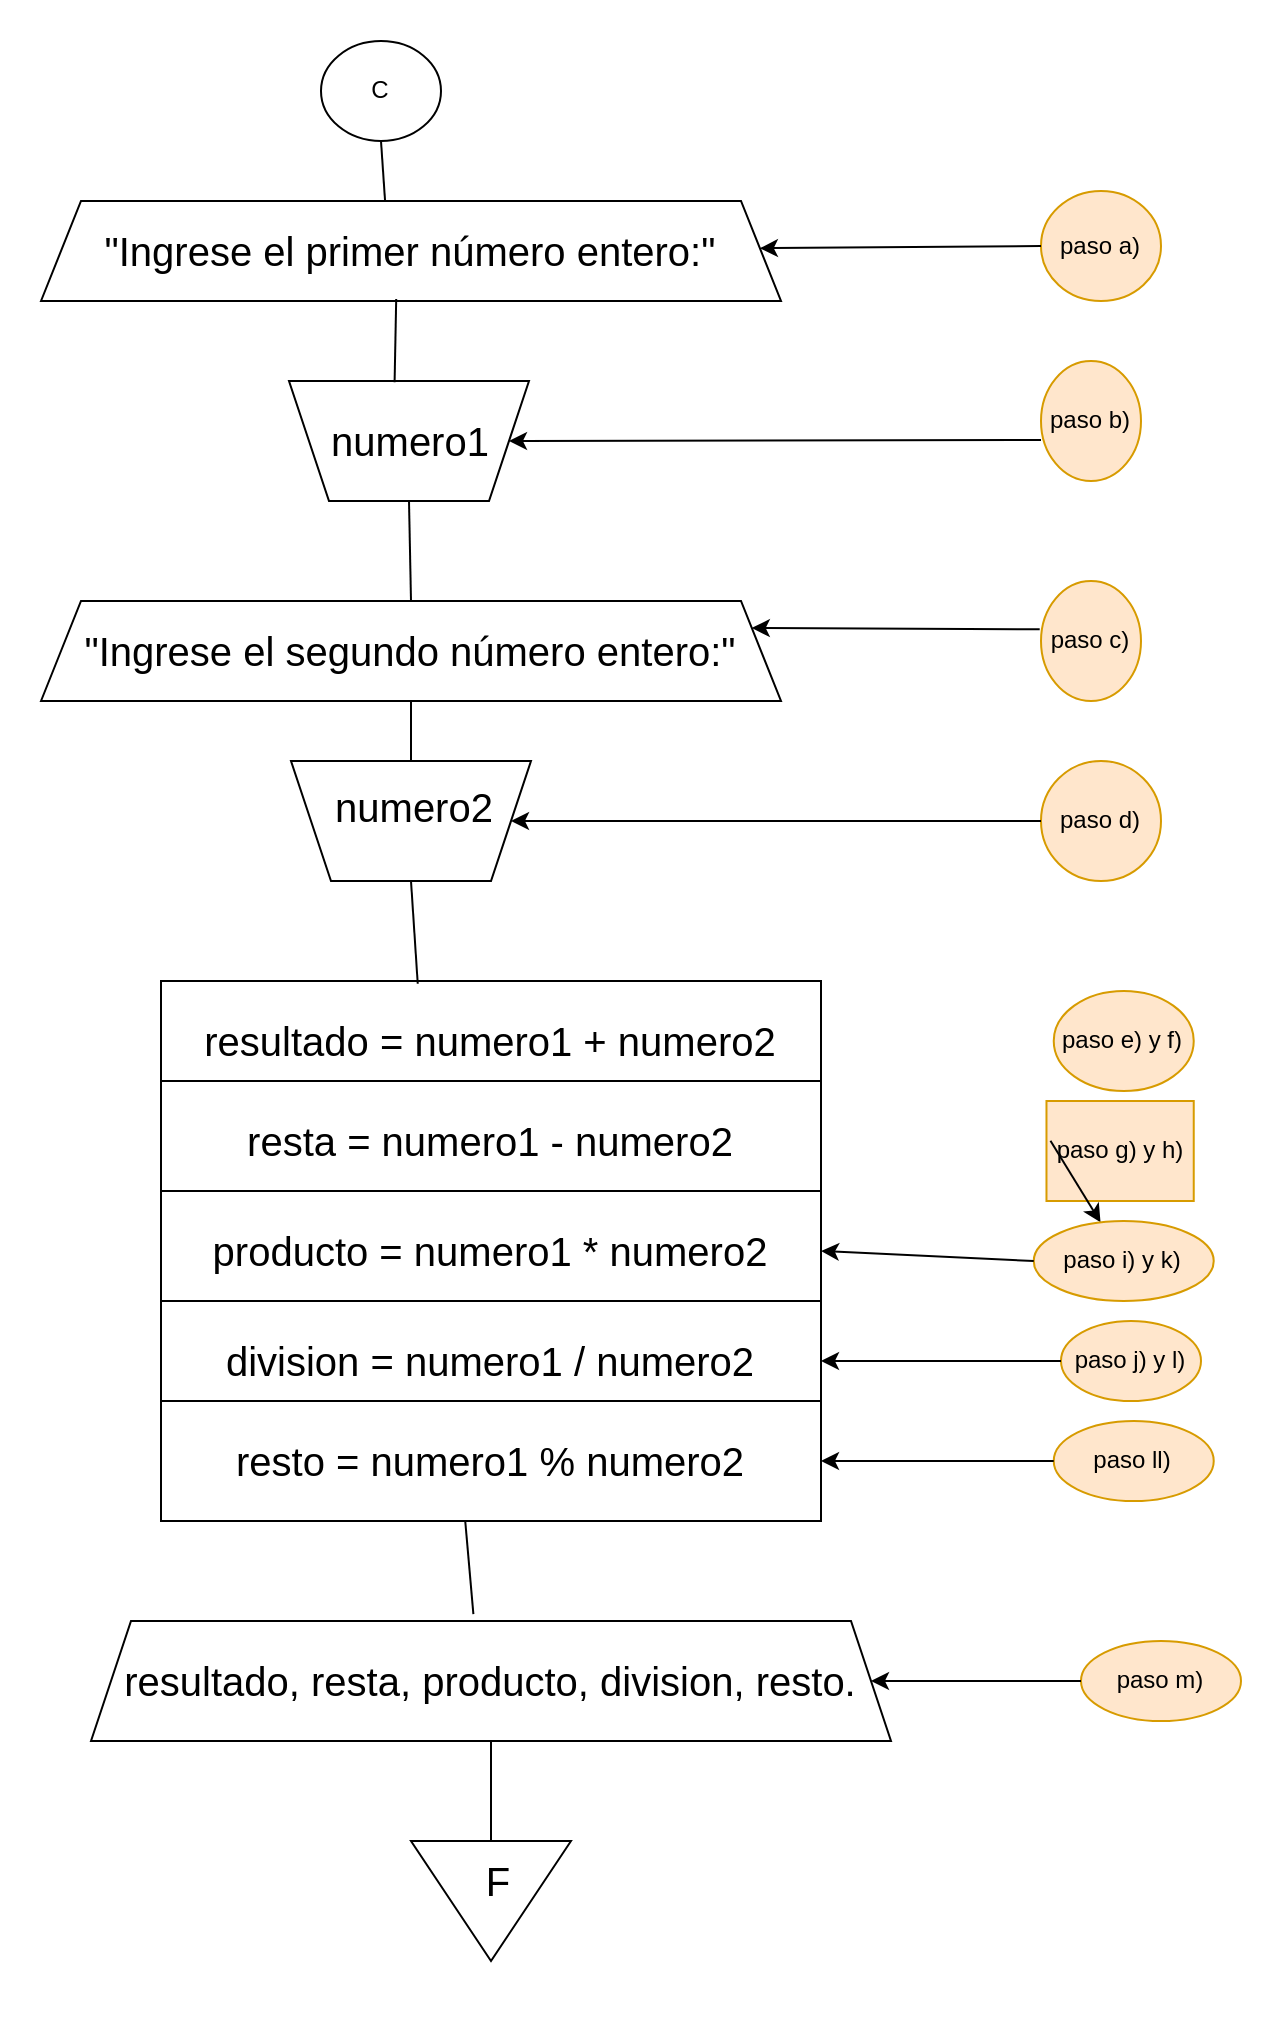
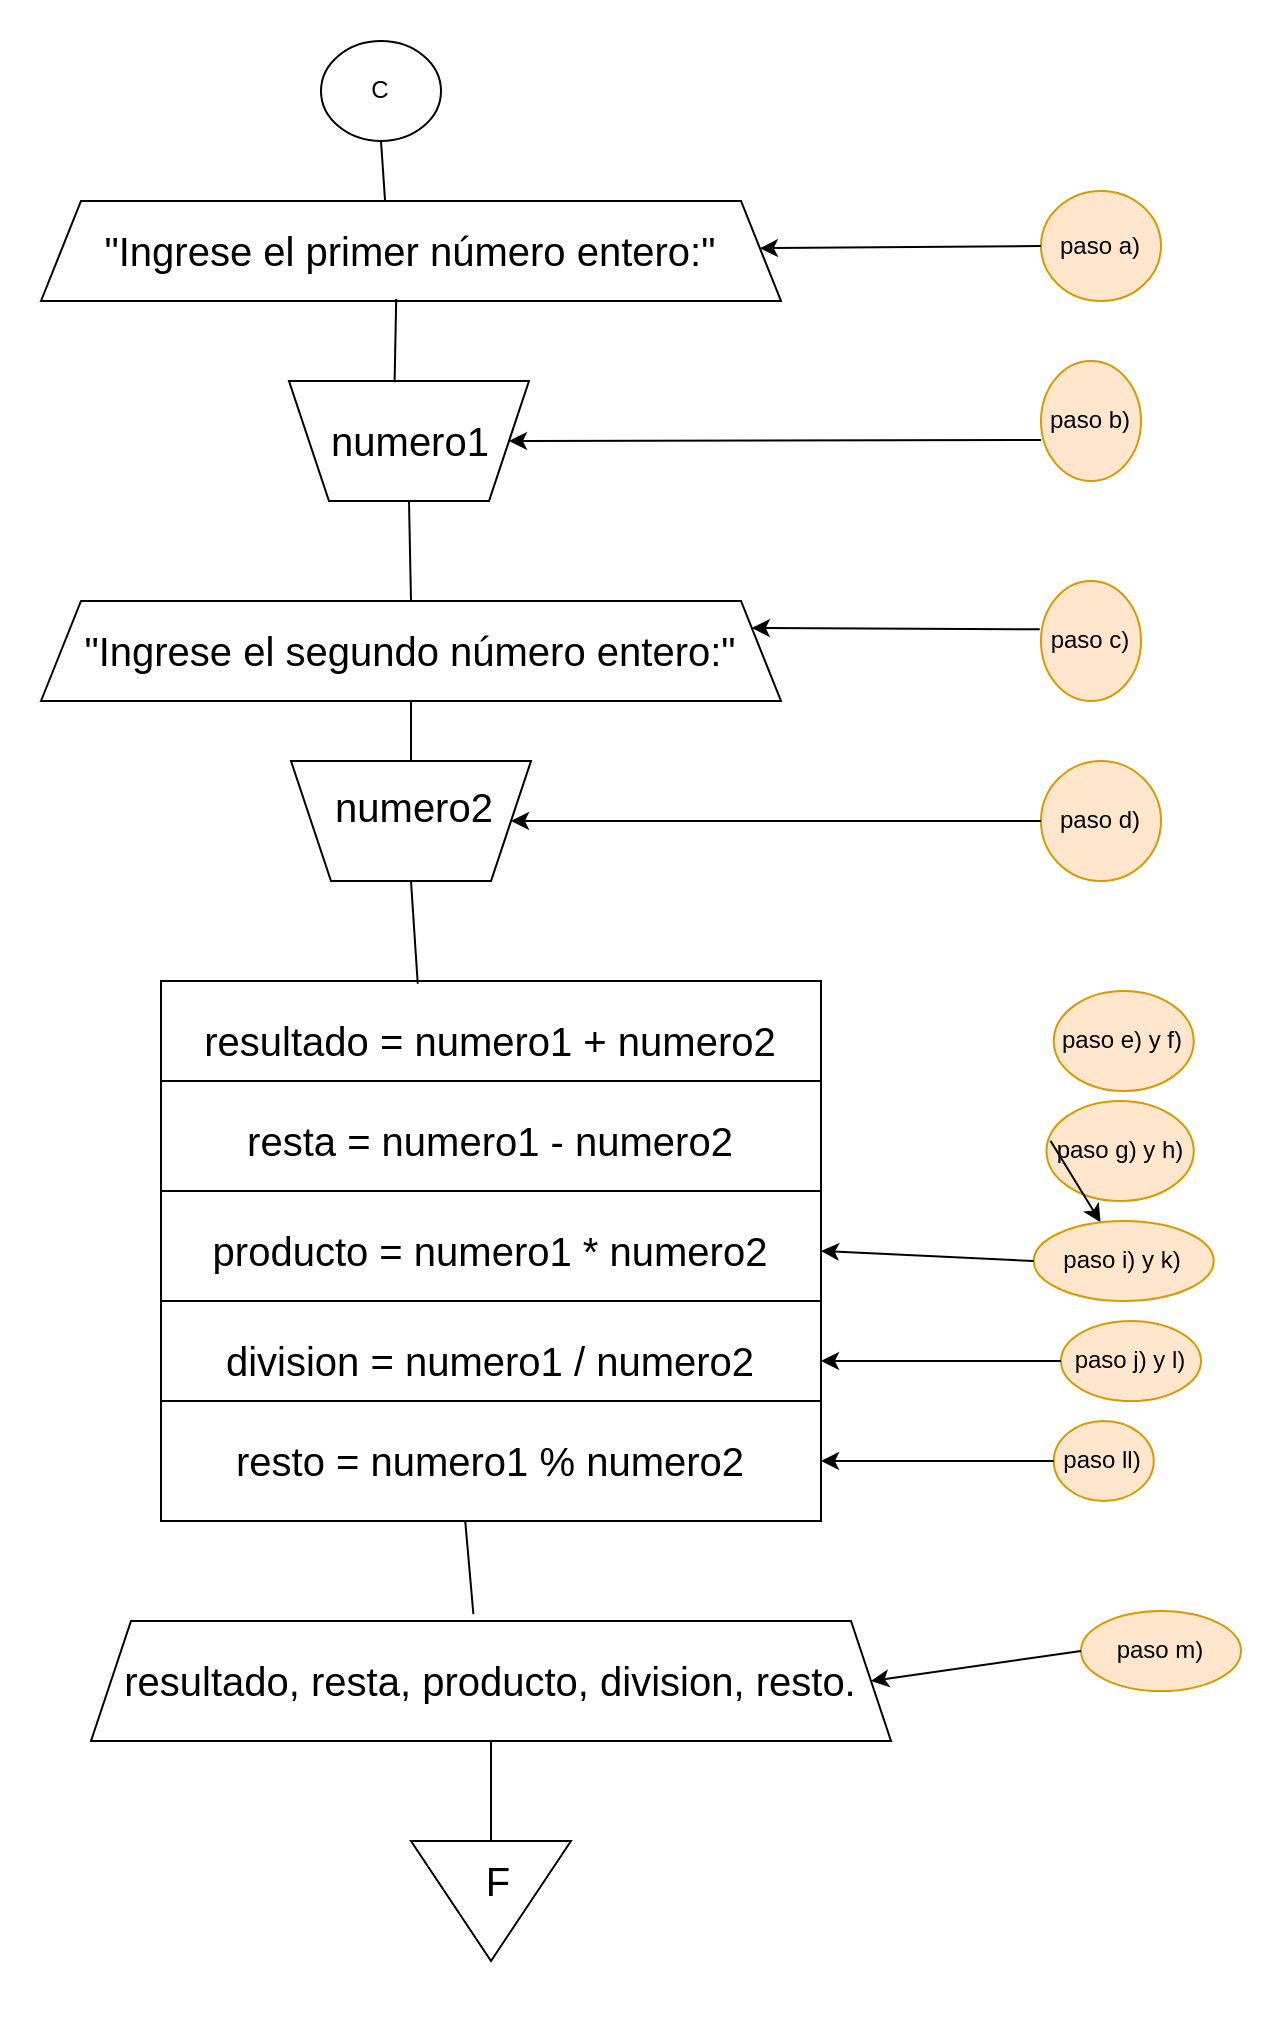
(1120, 1151) -> (1120, 1151)
(1134, 1461) -> (1104, 1461)
(1161, 1681) -> (1161, 1651)
